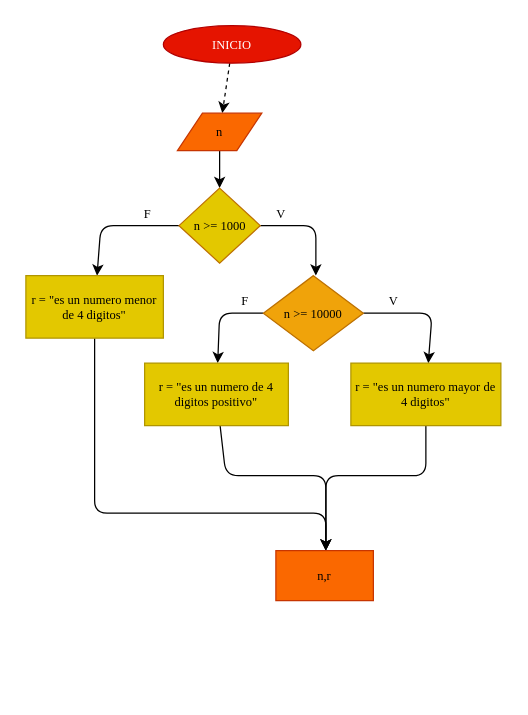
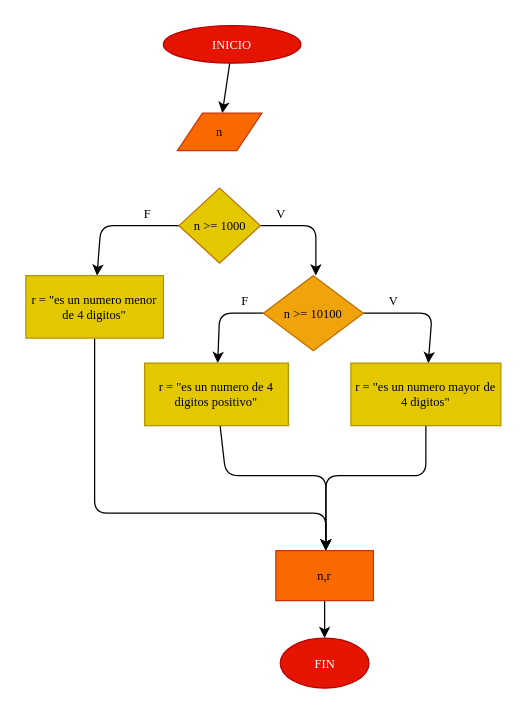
(227, 83) -> (227, 83)
(219, 165) -> none
(313, 313) -> (313, 313)
none -> (324, 615)
none -> (324, 663)
